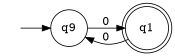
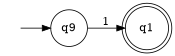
(106, 22) -> (106, 22)
(111, 44) -> none
